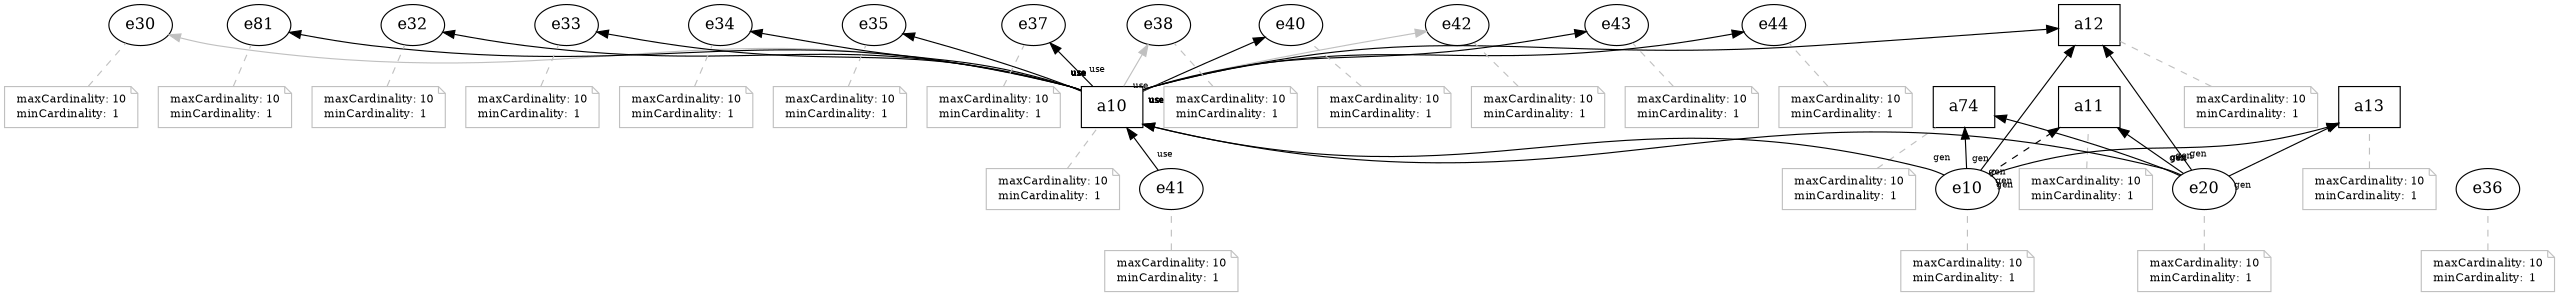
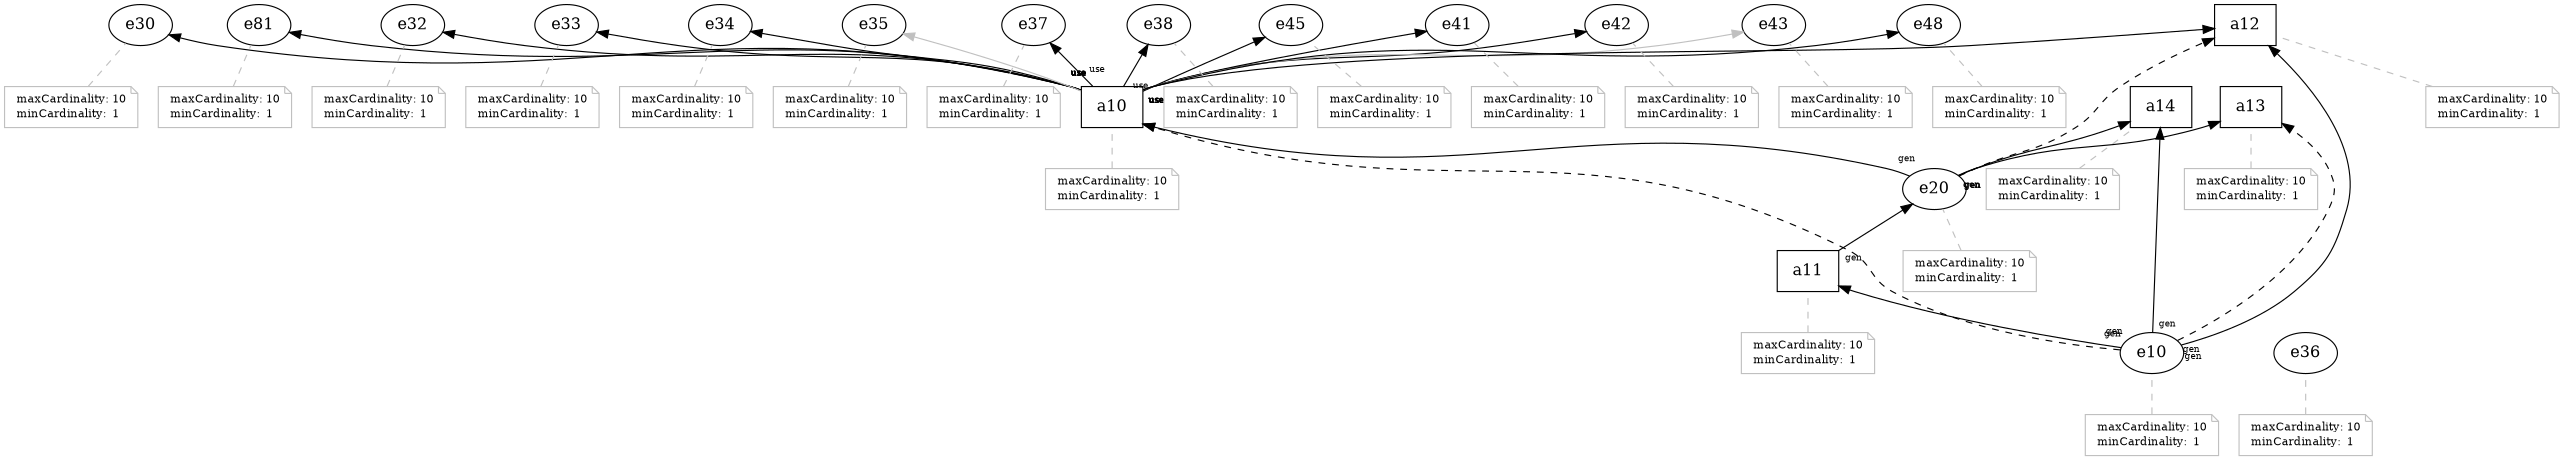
(1291, 25) -> (1291, 25)
(1774, 25) -> (1929, 25)
(1358, 57) -> (1437, 55)
(1278, 58) -> (1358, 57)
(994, 60) -> (994, 60)
(473, 62) -> (473, 62)
(1133, 70) -> (1133, 70)
(1964, 107) -> (2161, 107)
(2151, 113) -> (2087, 119)
(1550, 147) -> (1654, 184)
(2167, 148) -> (2299, 253)
(1146, 154) -> (1340, 46)
(2020, 154) -> (1984, 324)
(2158, 156) -> (1871, 230)
